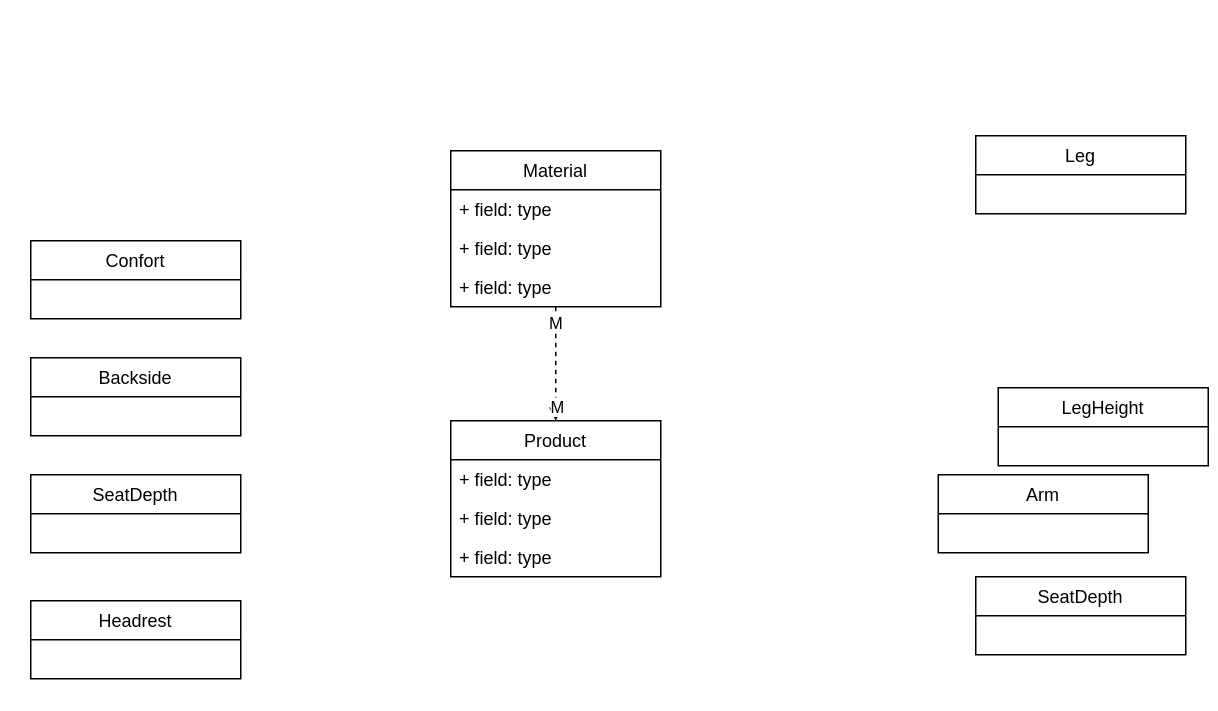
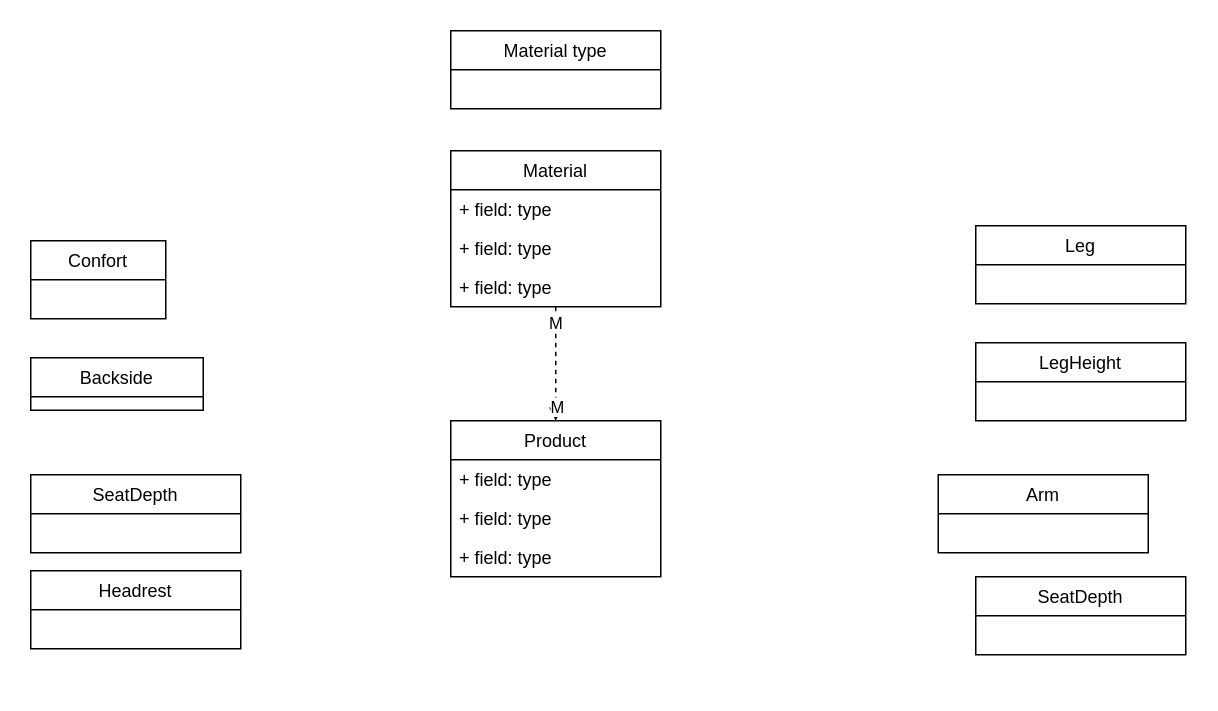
none -> (556, 70)
(1081, 175) -> (1081, 265)
(136, 280) -> (98, 280)
(136, 397) -> (117, 384)
(1103, 427) -> (1081, 382)
(136, 640) -> (136, 610)
